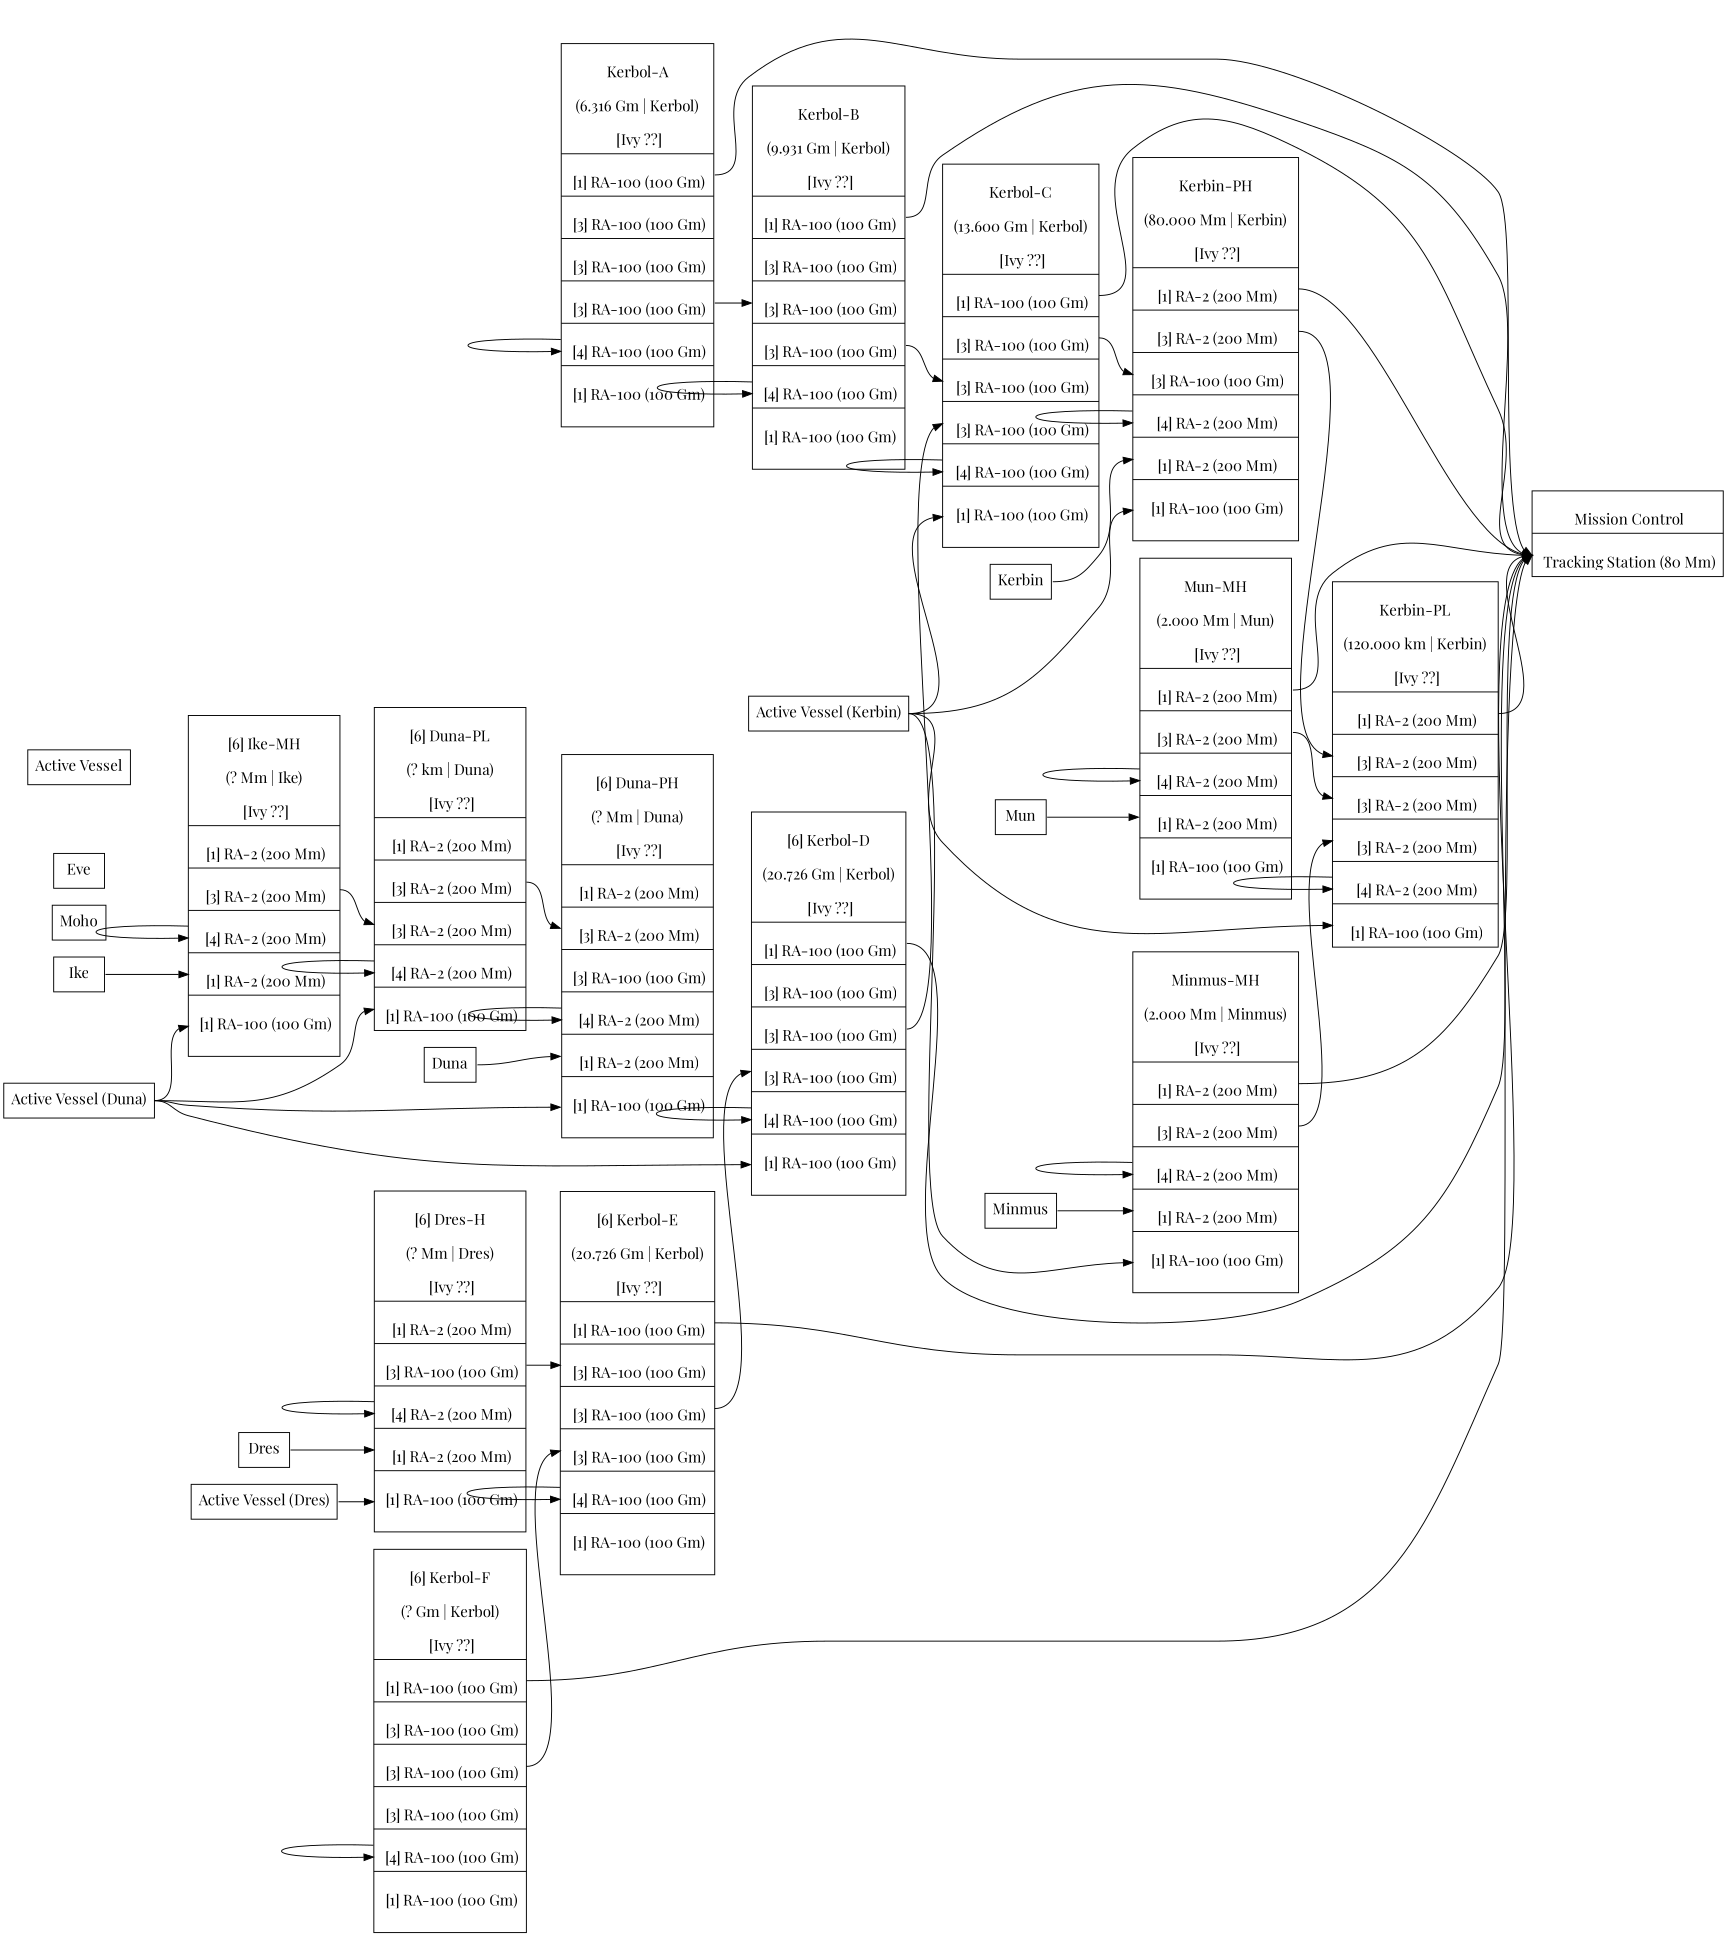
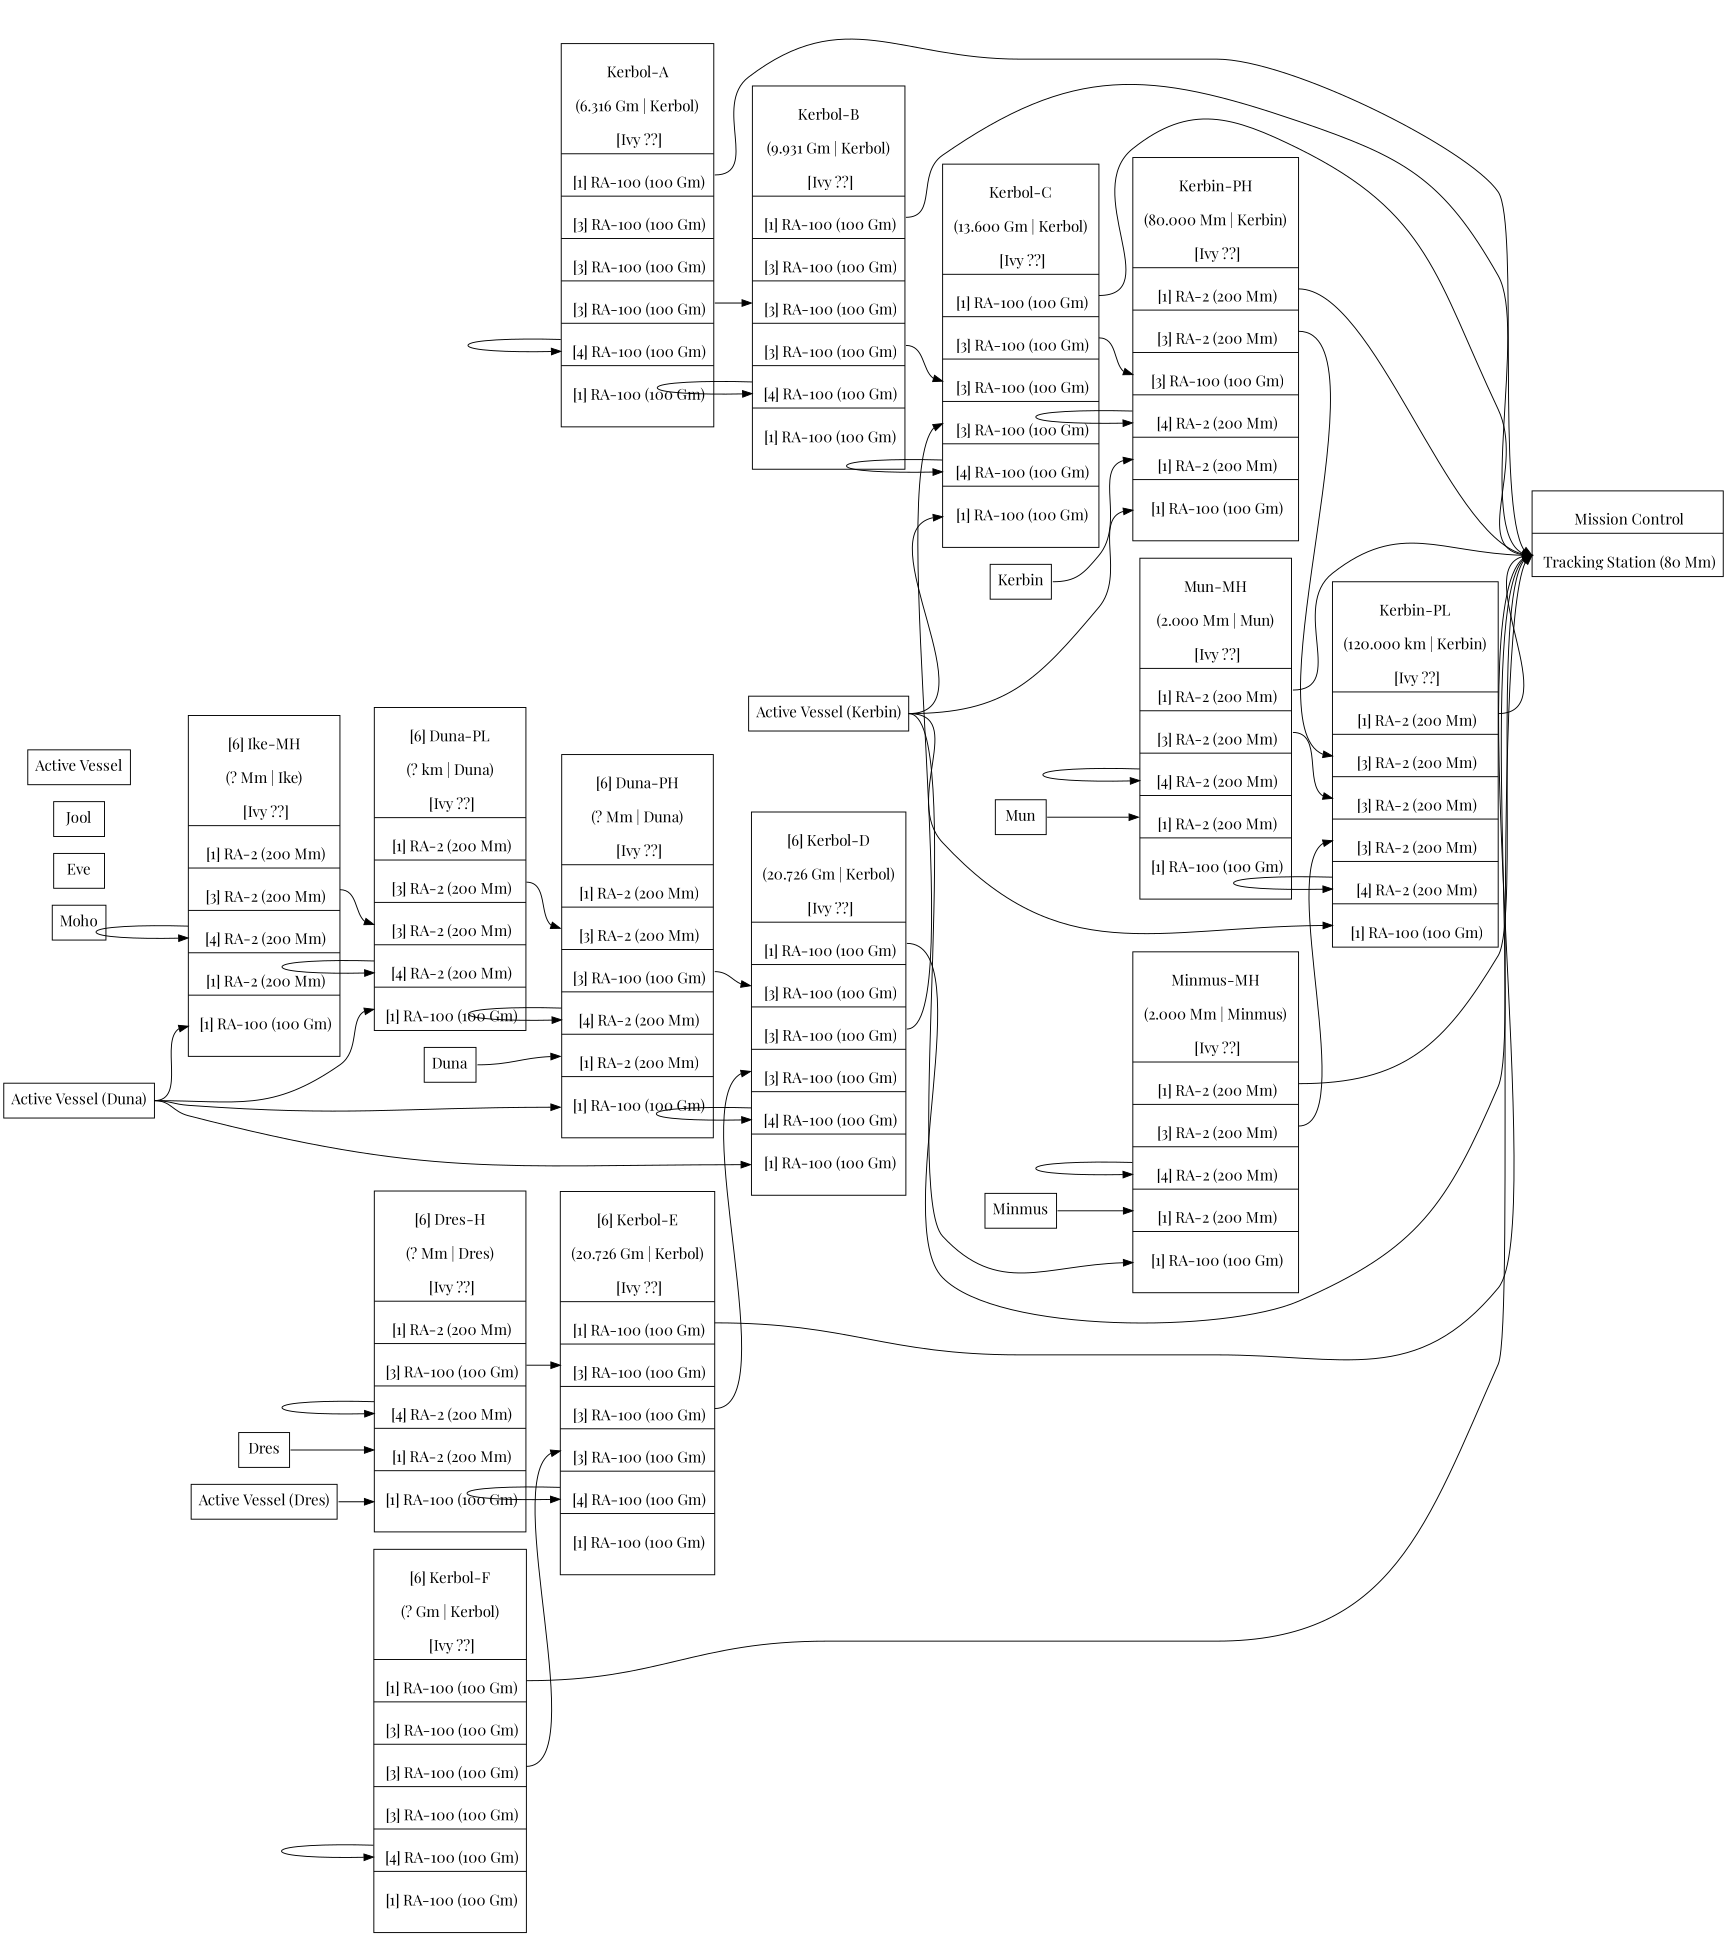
none -> (79, 819)
(79, 974) -> none
none -> (729, 976)
